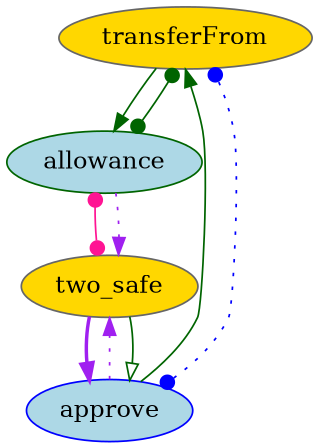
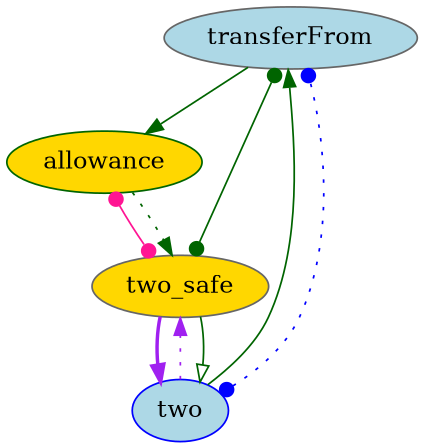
(186, 38) -> (291, 38)
(156, 101) -> (236, 162)
(104, 162) -> (104, 162)
(118, 215) -> (149, 216)
(110, 411) -> (180, 411)
